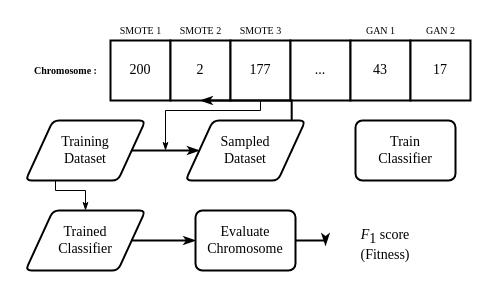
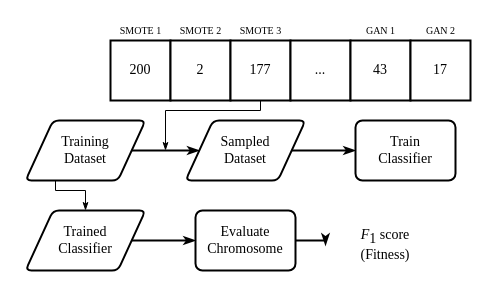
(66, 71) -> none
(292, 110) -> (319, 151)
